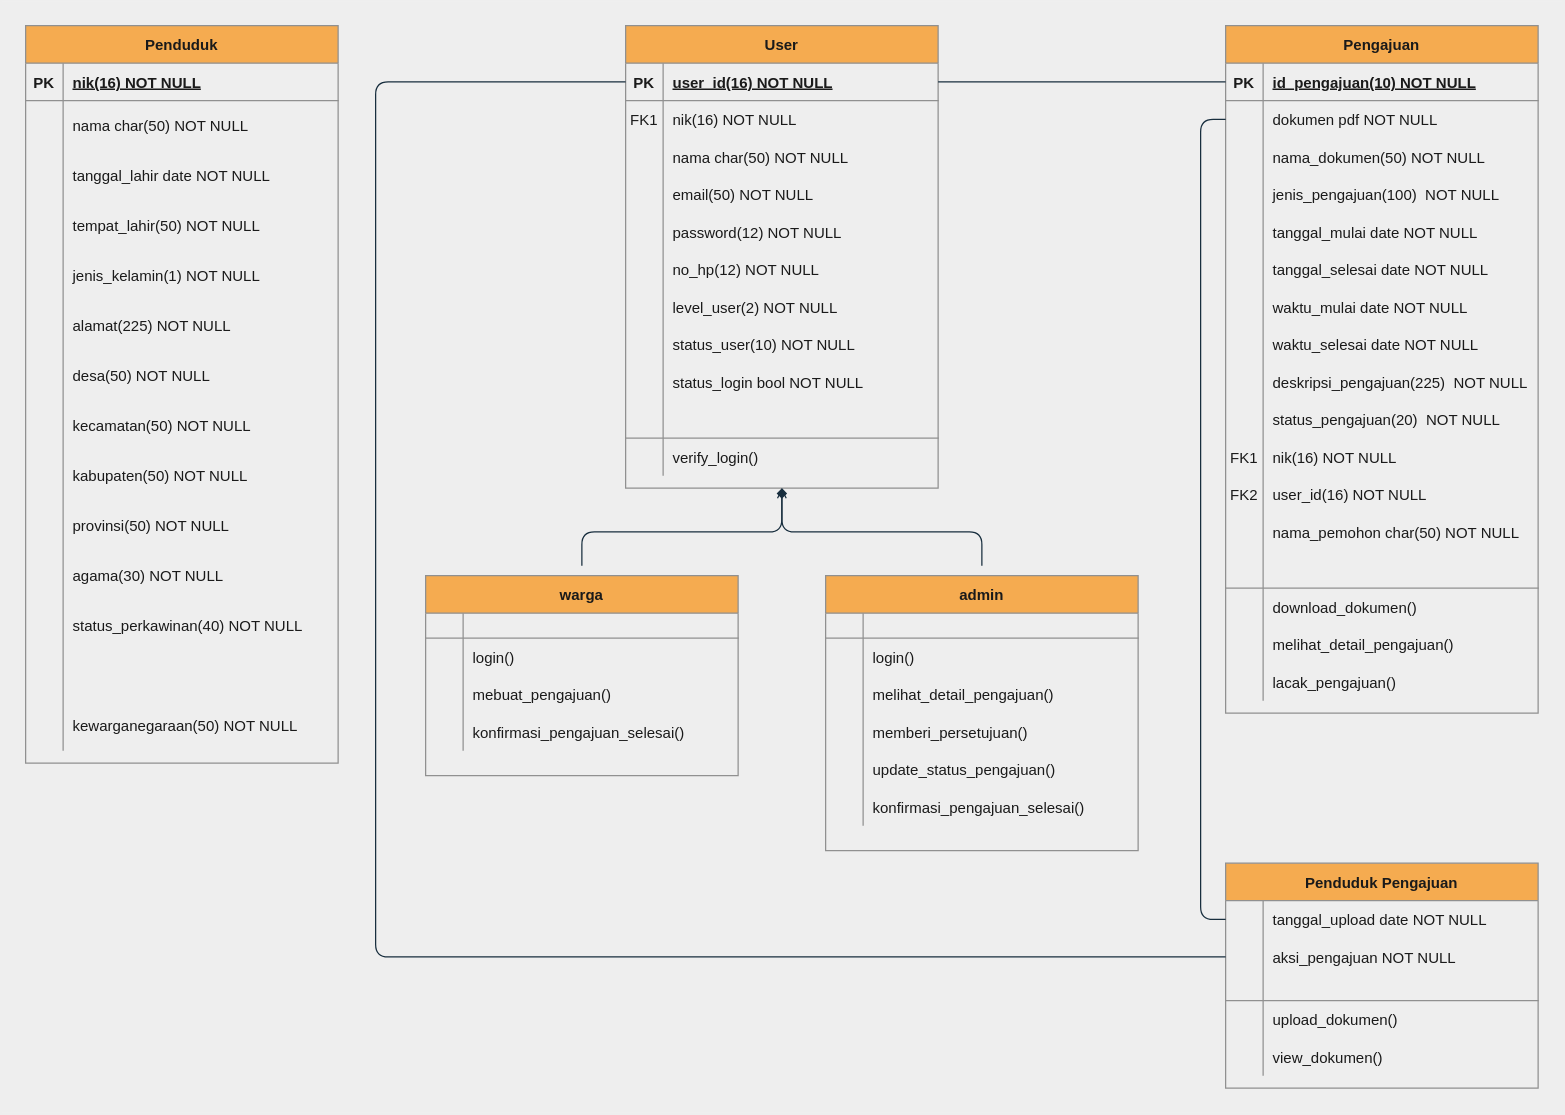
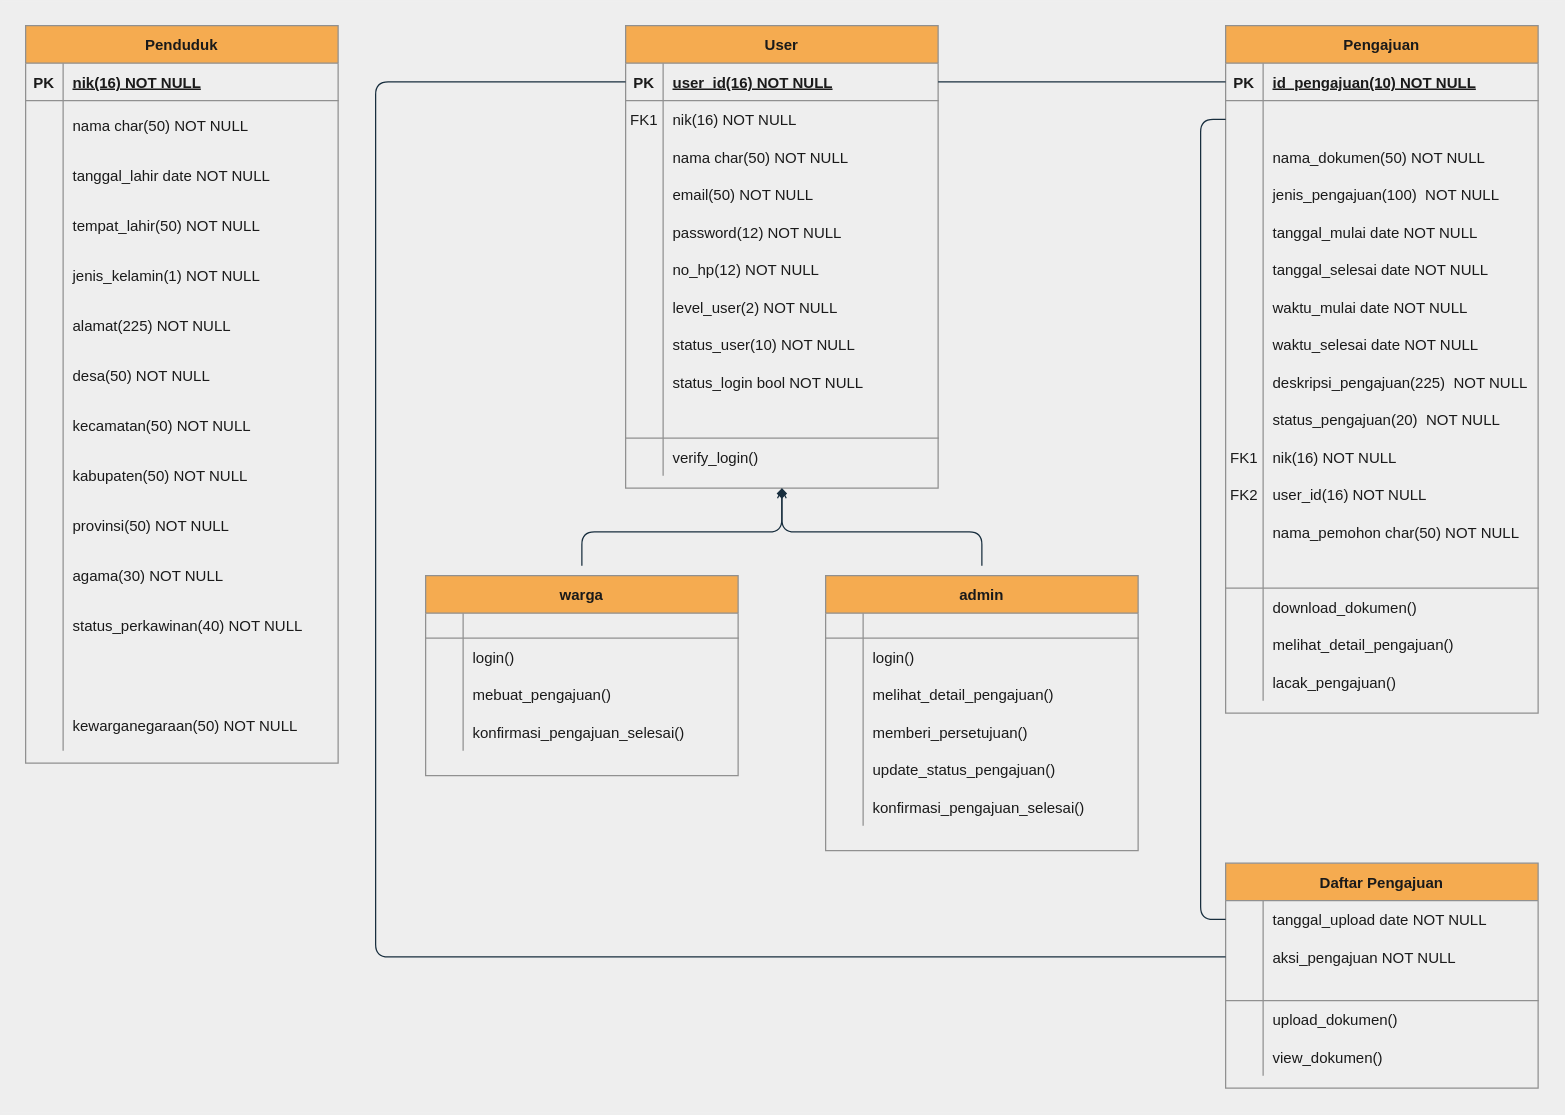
(1401, 119) -> none
(1381, 883) -> (1381, 883)
